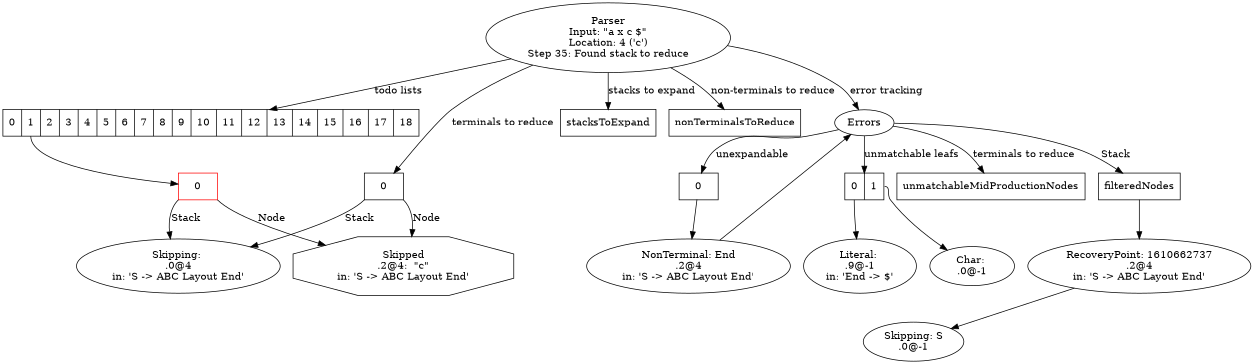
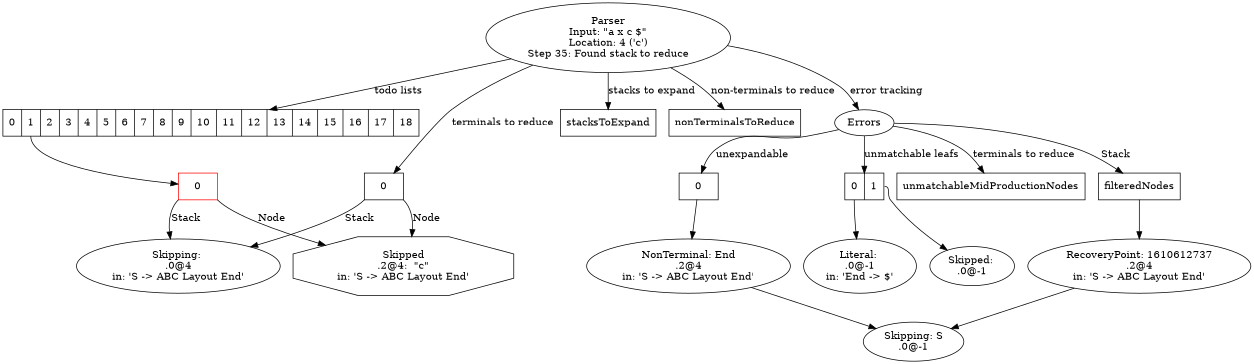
(782, 190) -> (810, 307)
(860, 266) -> (860, 266)
(972, 266) -> (972, 266)
(1139, 266) -> (1139, 266)
